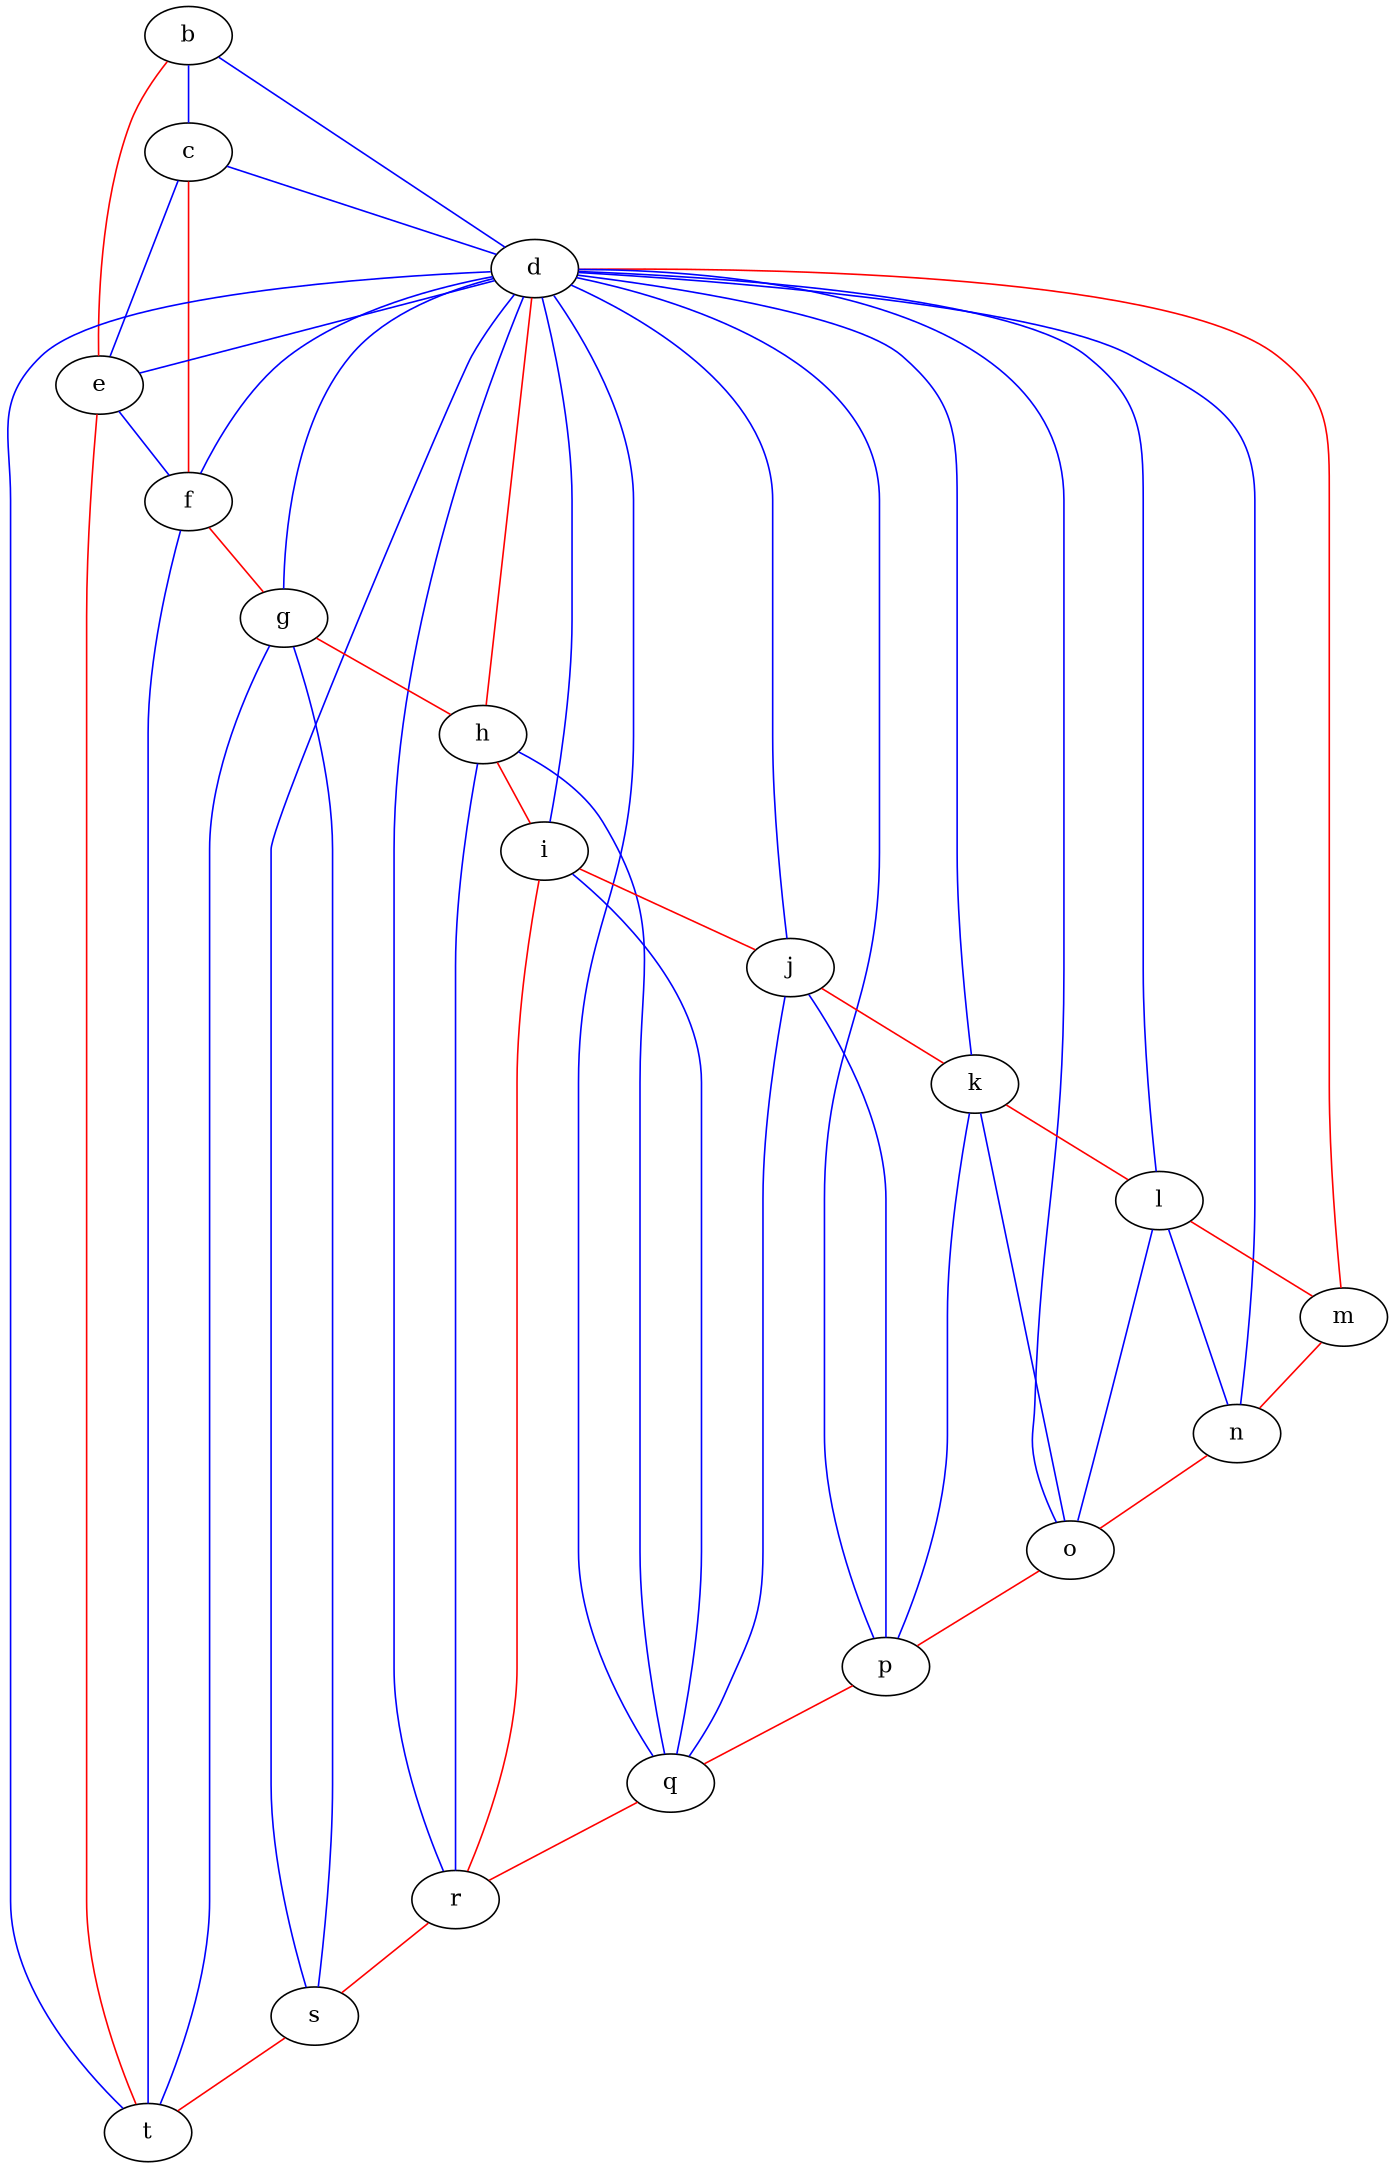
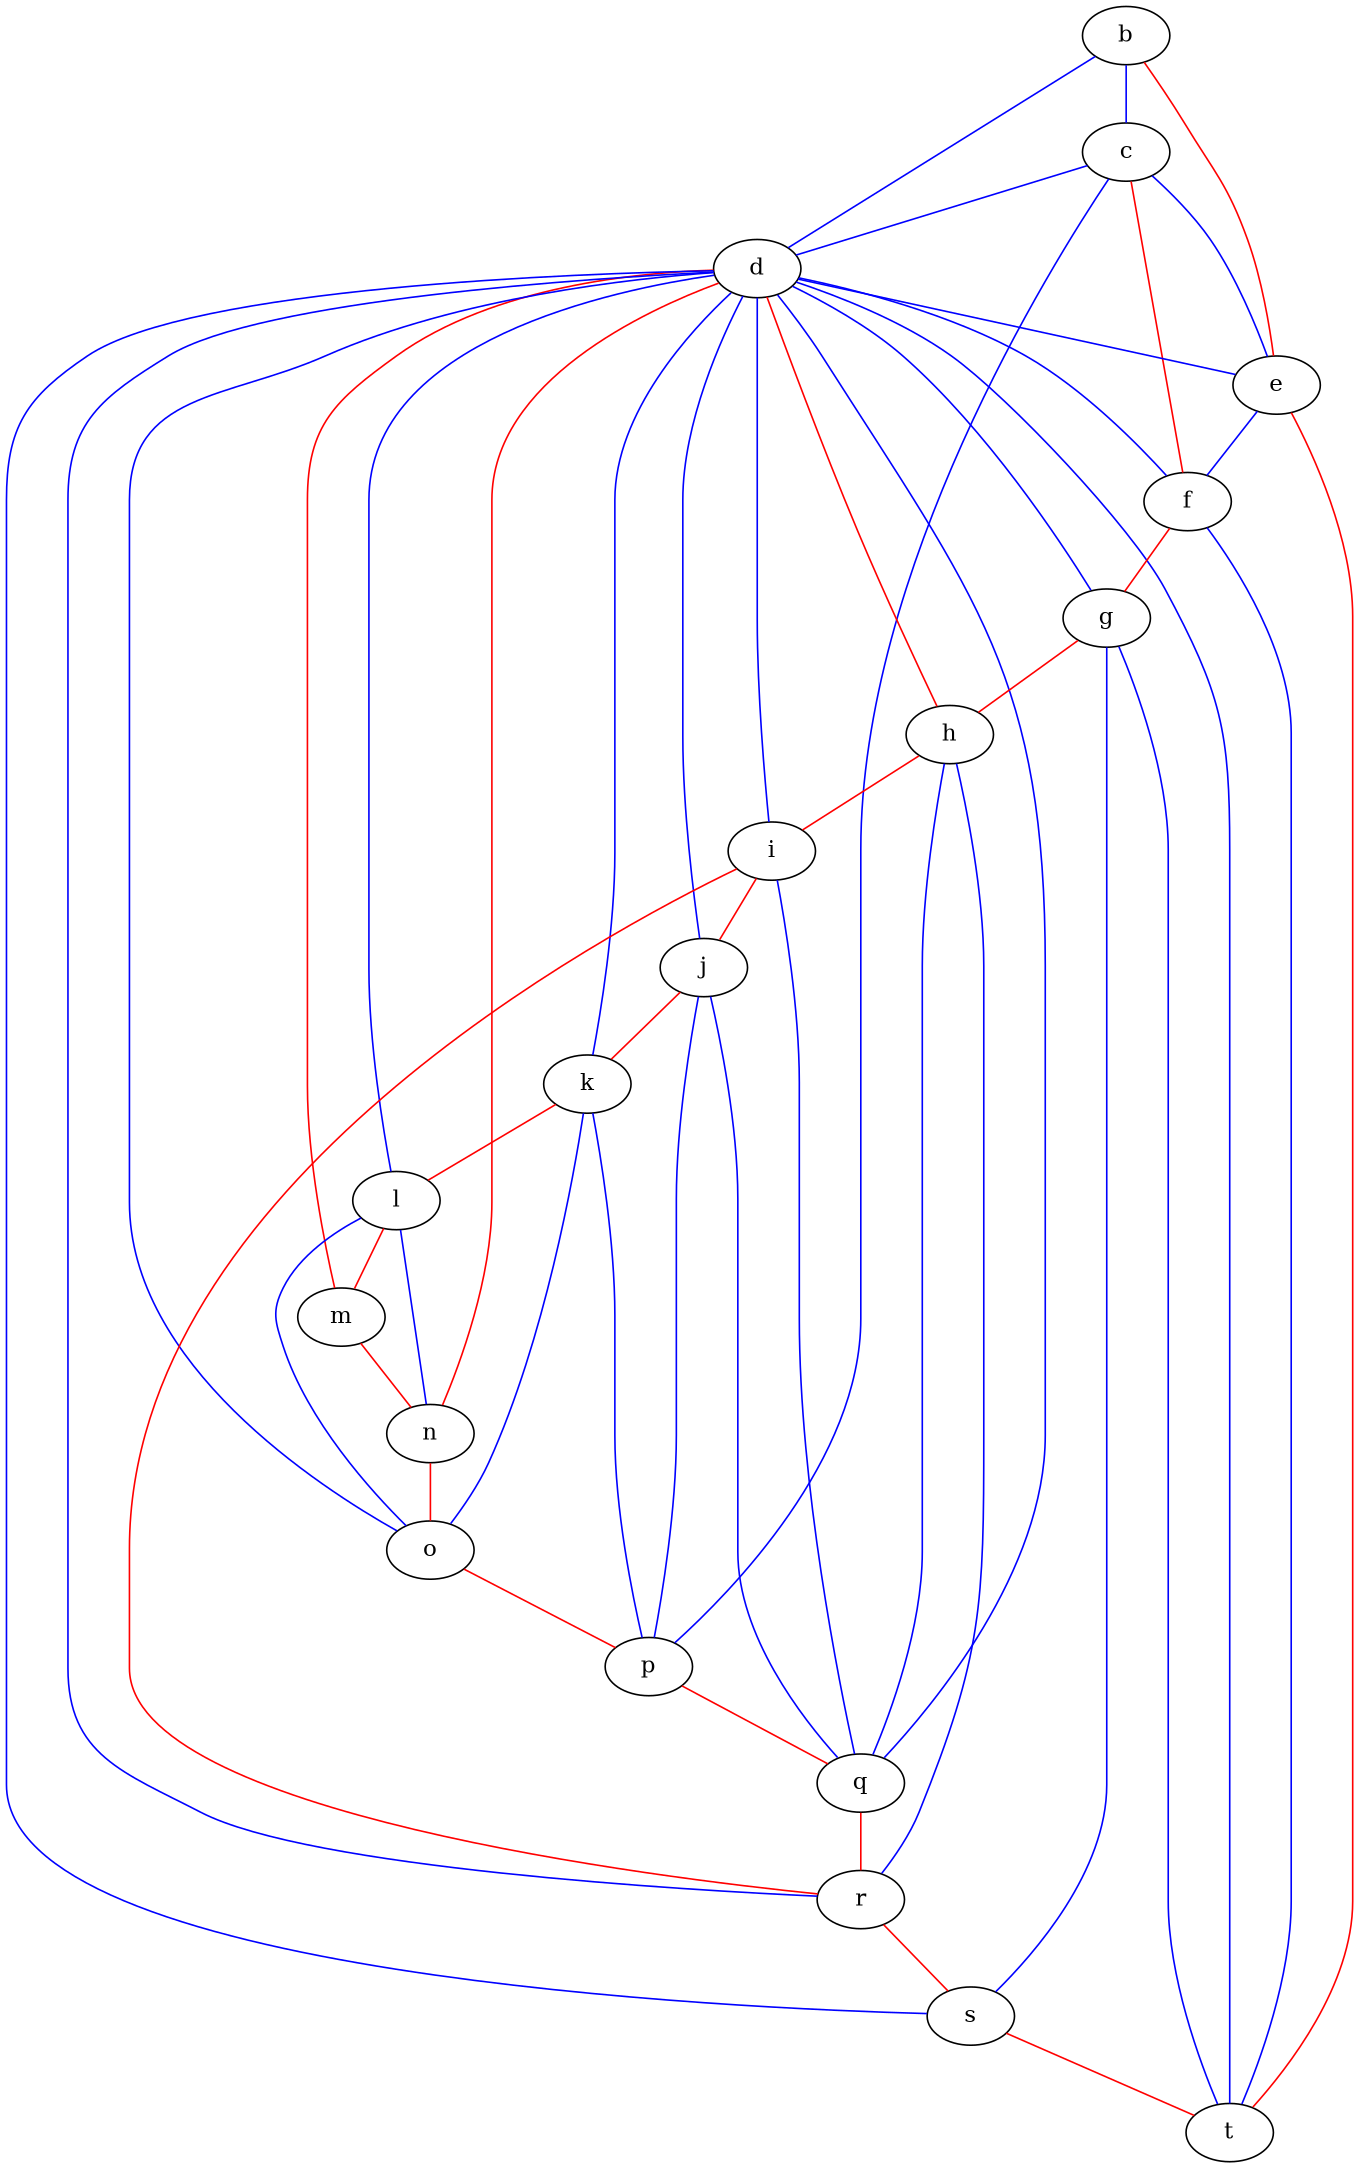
(1255, 570) -> (492, 790)
(879, 874) -> (861, 914)
